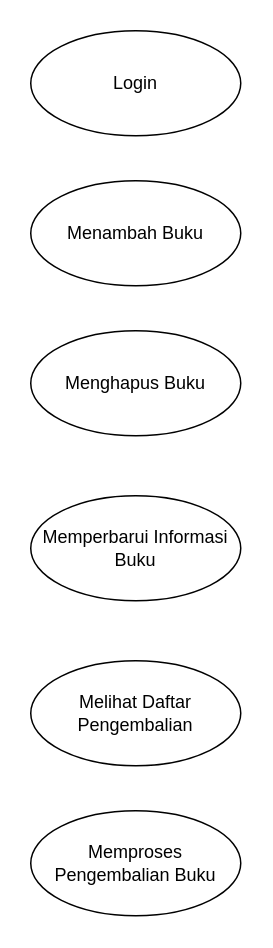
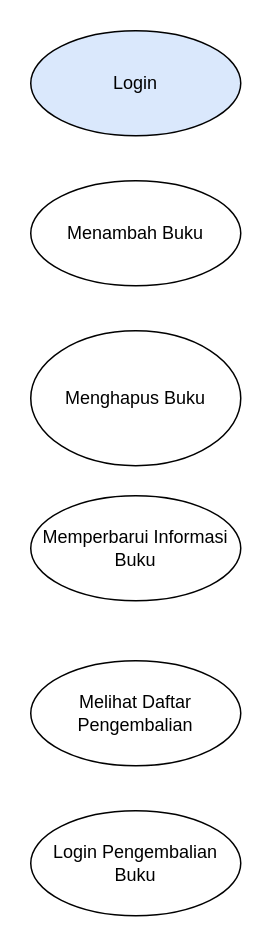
(136, 83) -> (136, 83)
(136, 383) -> (136, 398)
(136, 863) -> (136, 863)
